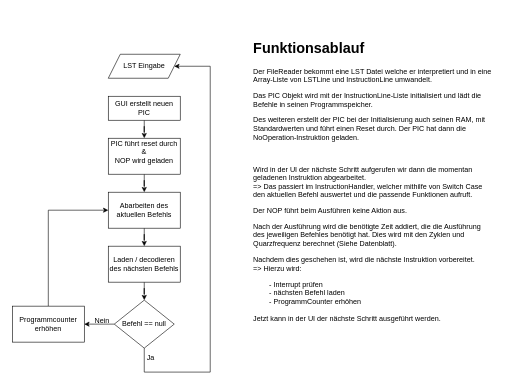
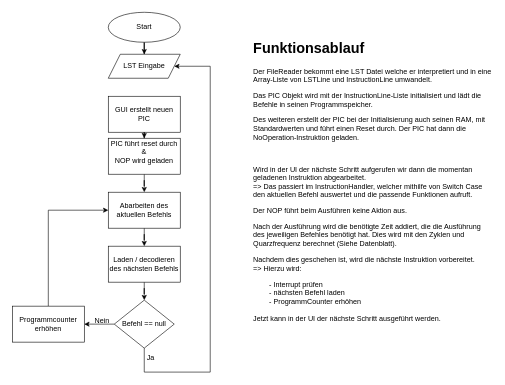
none -> (144, 27)
none -> (144, 50)
(144, 108) -> (144, 114)
